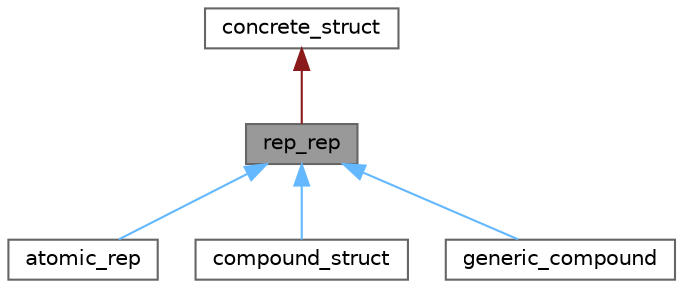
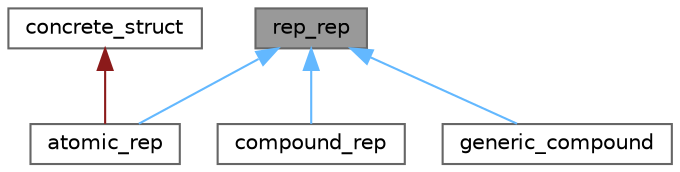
(302, 97) -> (105, 97)
(302, 260) -> (311, 144)
